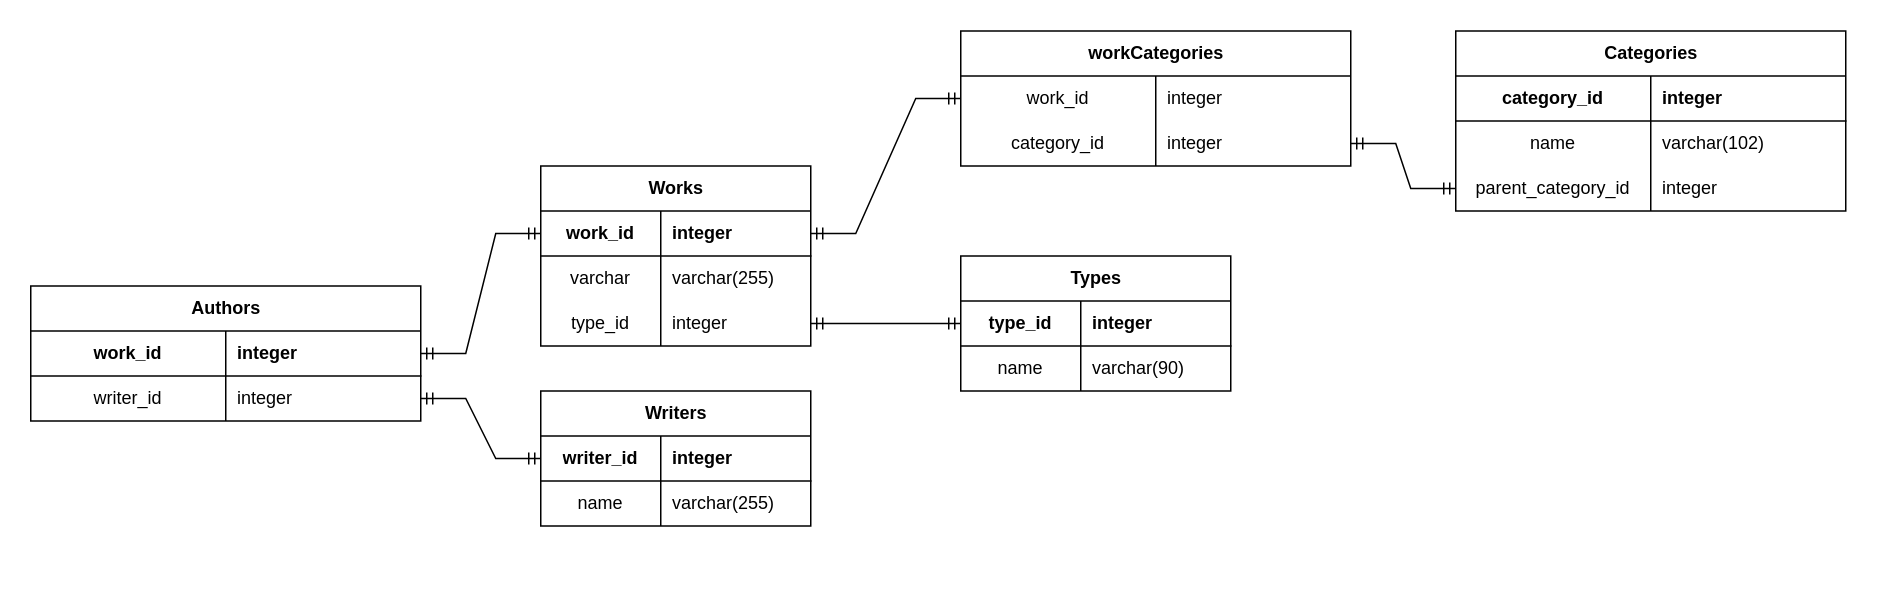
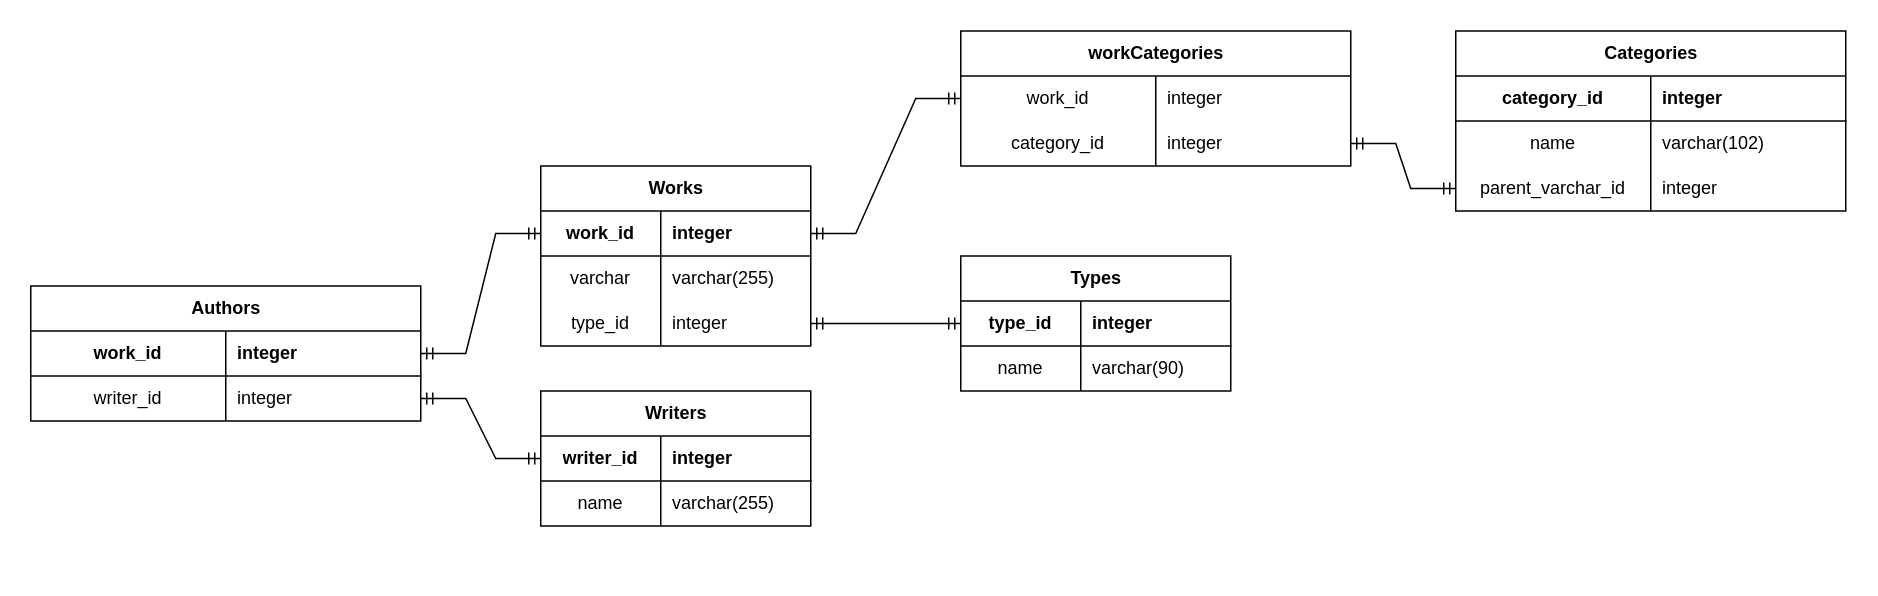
(1553, 188) -> (1553, 188)
